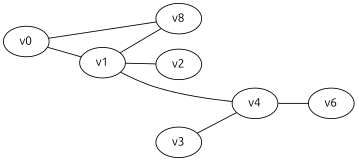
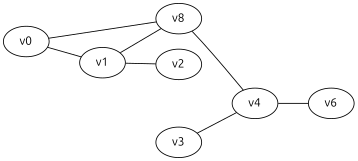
(175, 92) -> (218, 60)
